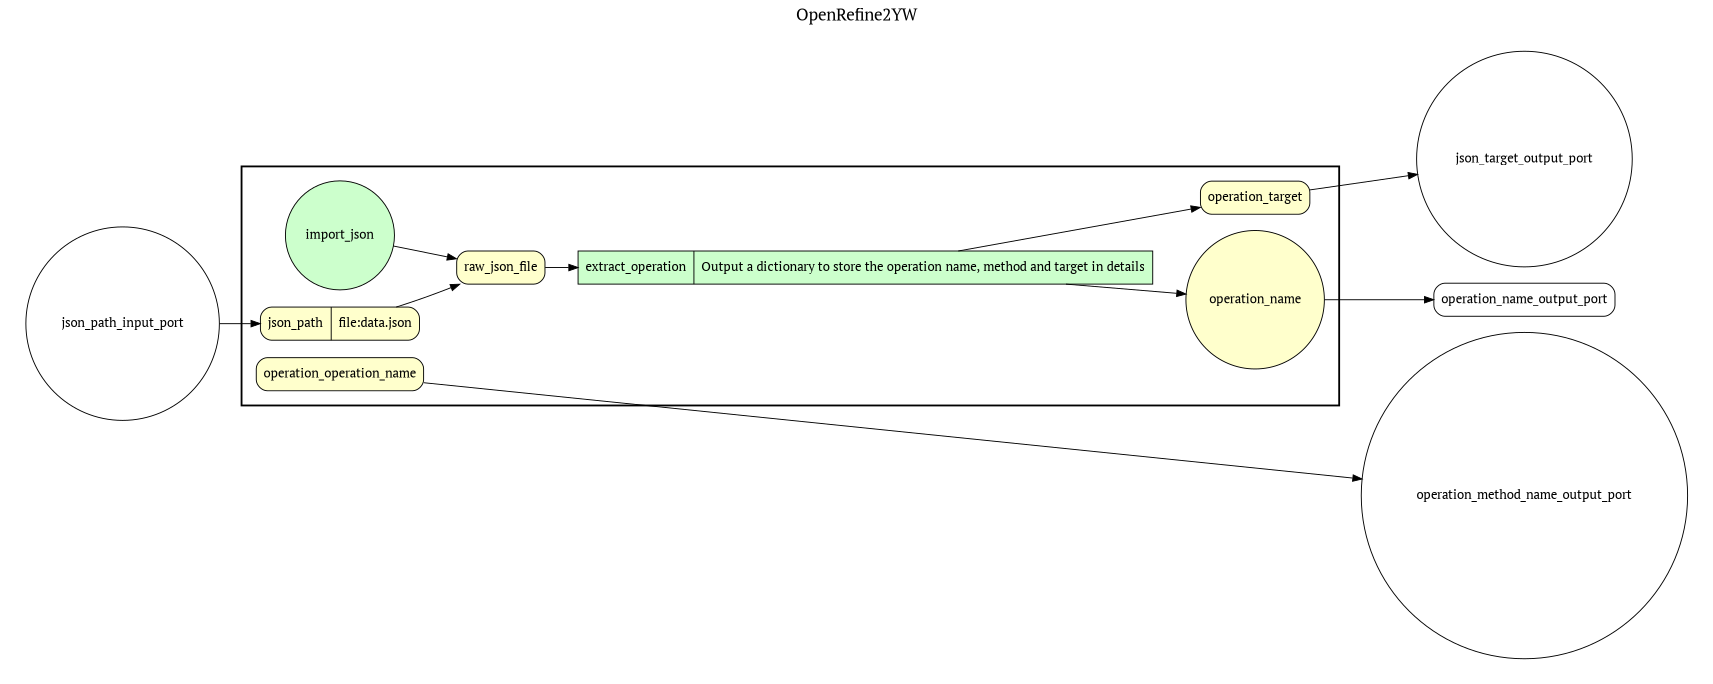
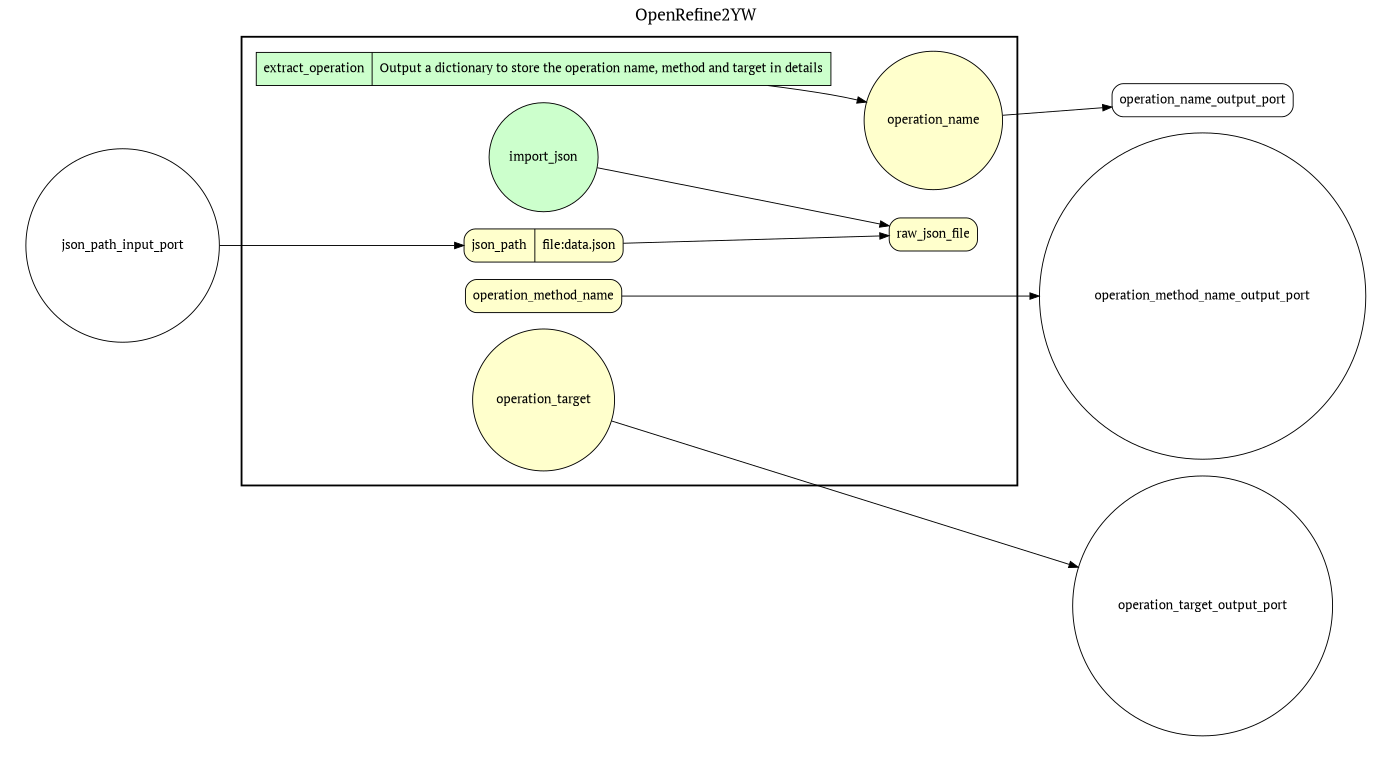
(1524, 159) -> (1203, 606)
(1255, 198) -> (544, 400)
(1075, 230) -> none
(557, 268) -> none
(340, 374) -> (544, 296)
